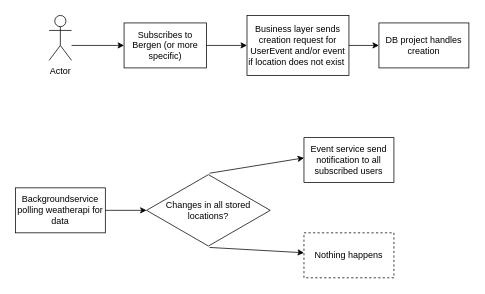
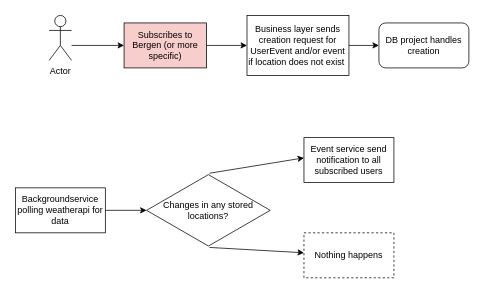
(165, 45) -> (165, 45)
(424, 45) -> (424, 45)
(209, 210) -> (209, 210)
